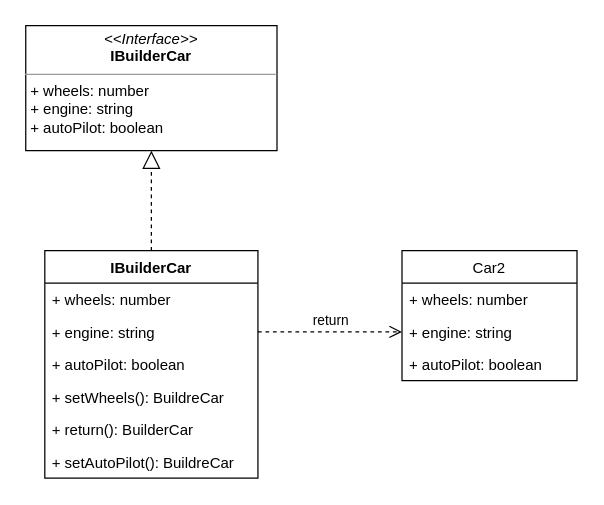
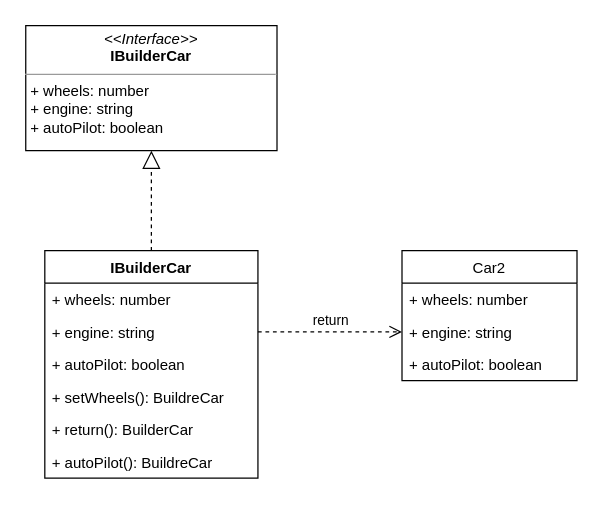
(156, 463) -> (143, 463)
